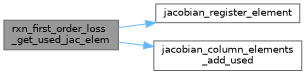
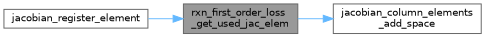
(132, 26) -> (161, 19)
(228, 56) -> (407, 19)
